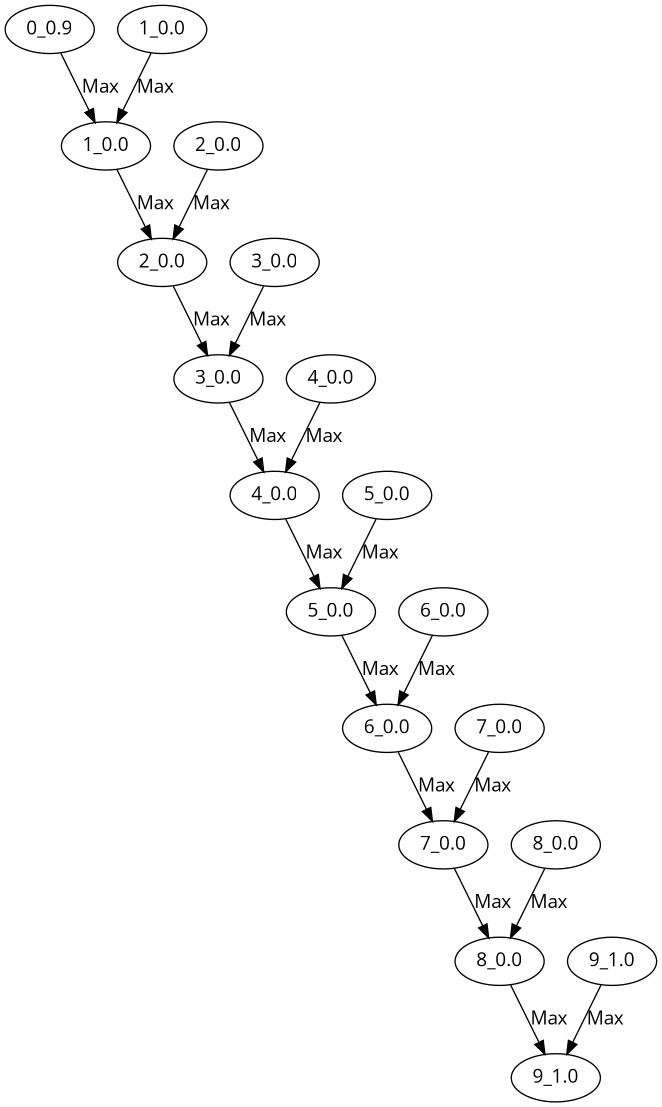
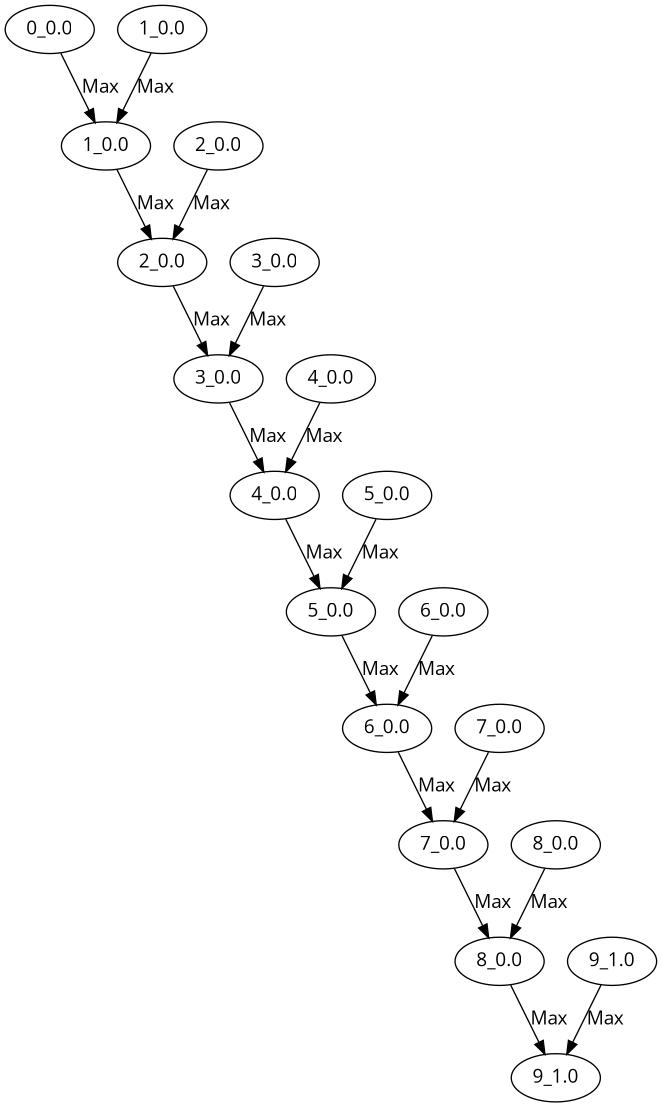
(50, 29) -> (50, 29)
